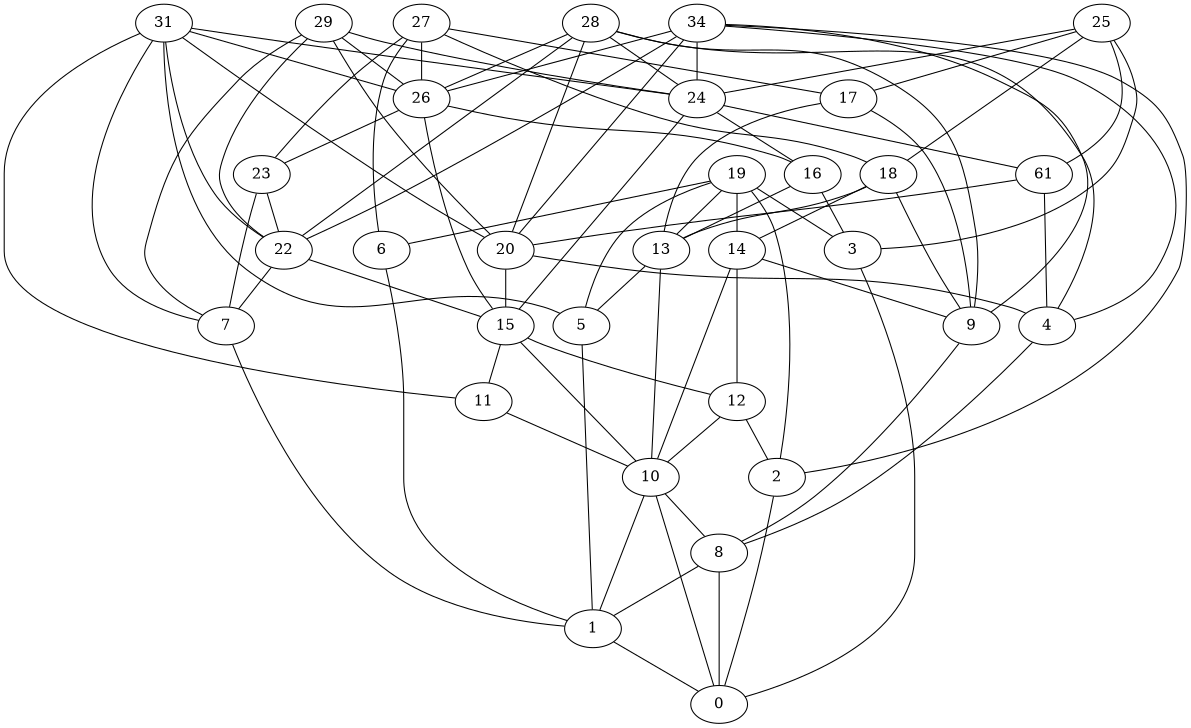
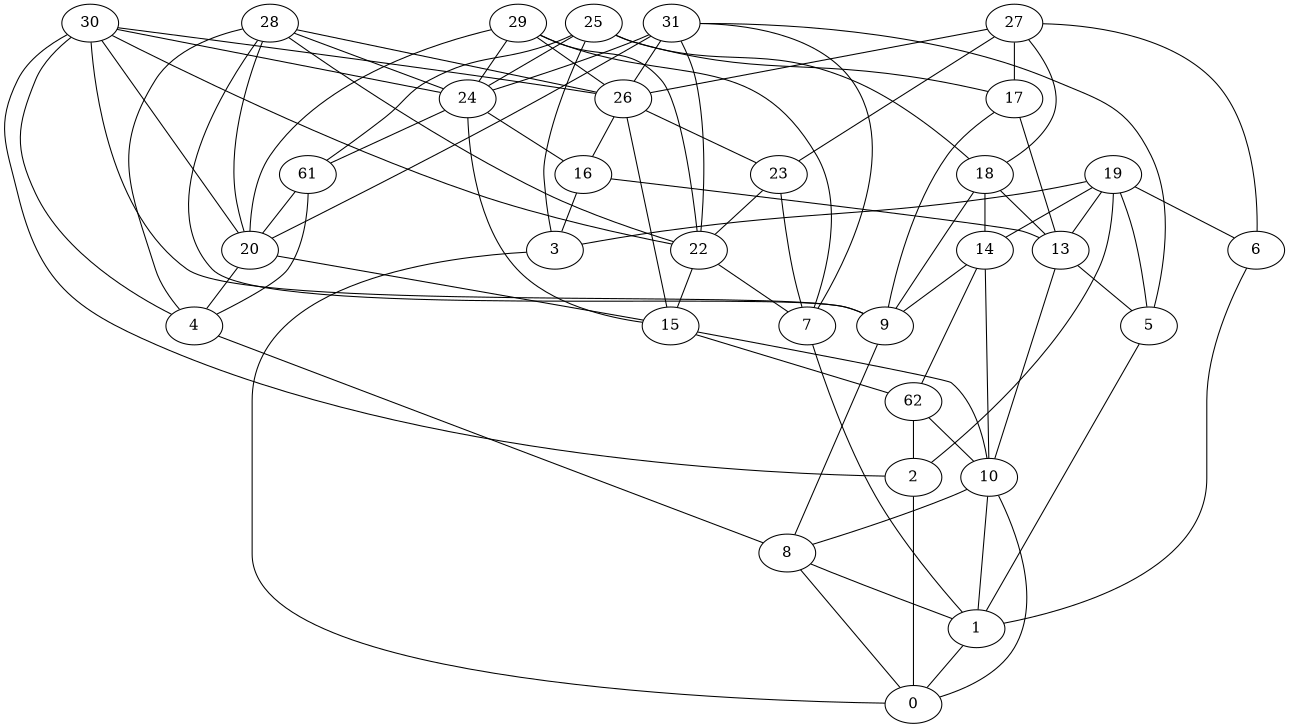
(697, 23) -> (90, 23)
(484, 402) -> none
(737, 402) -> (913, 402)
